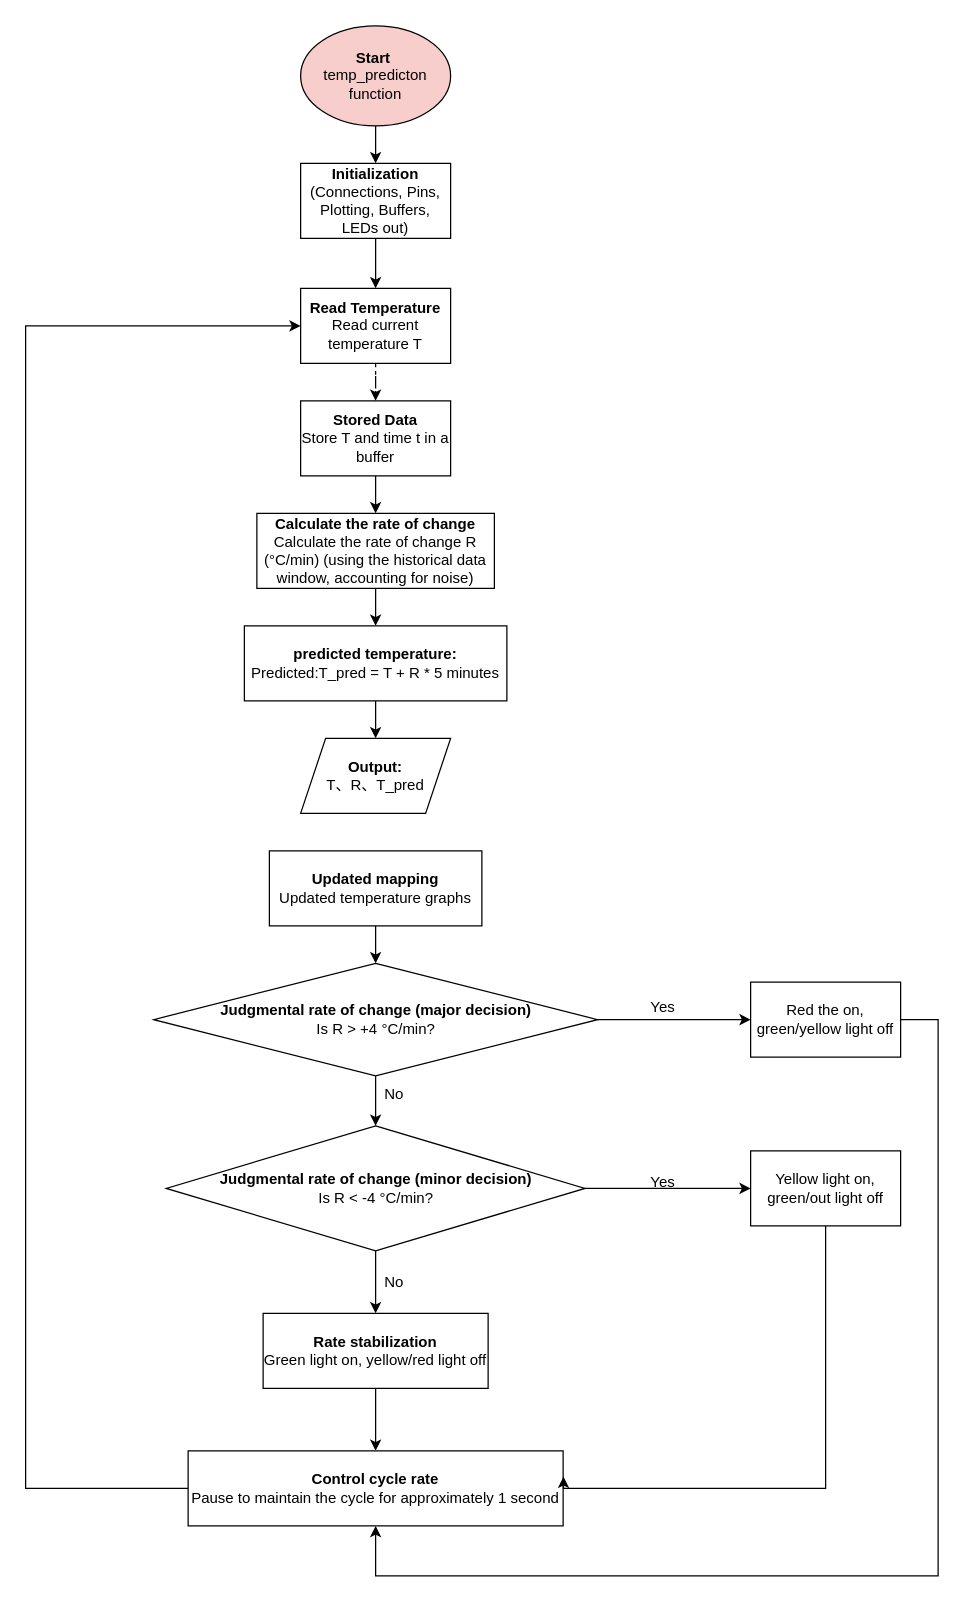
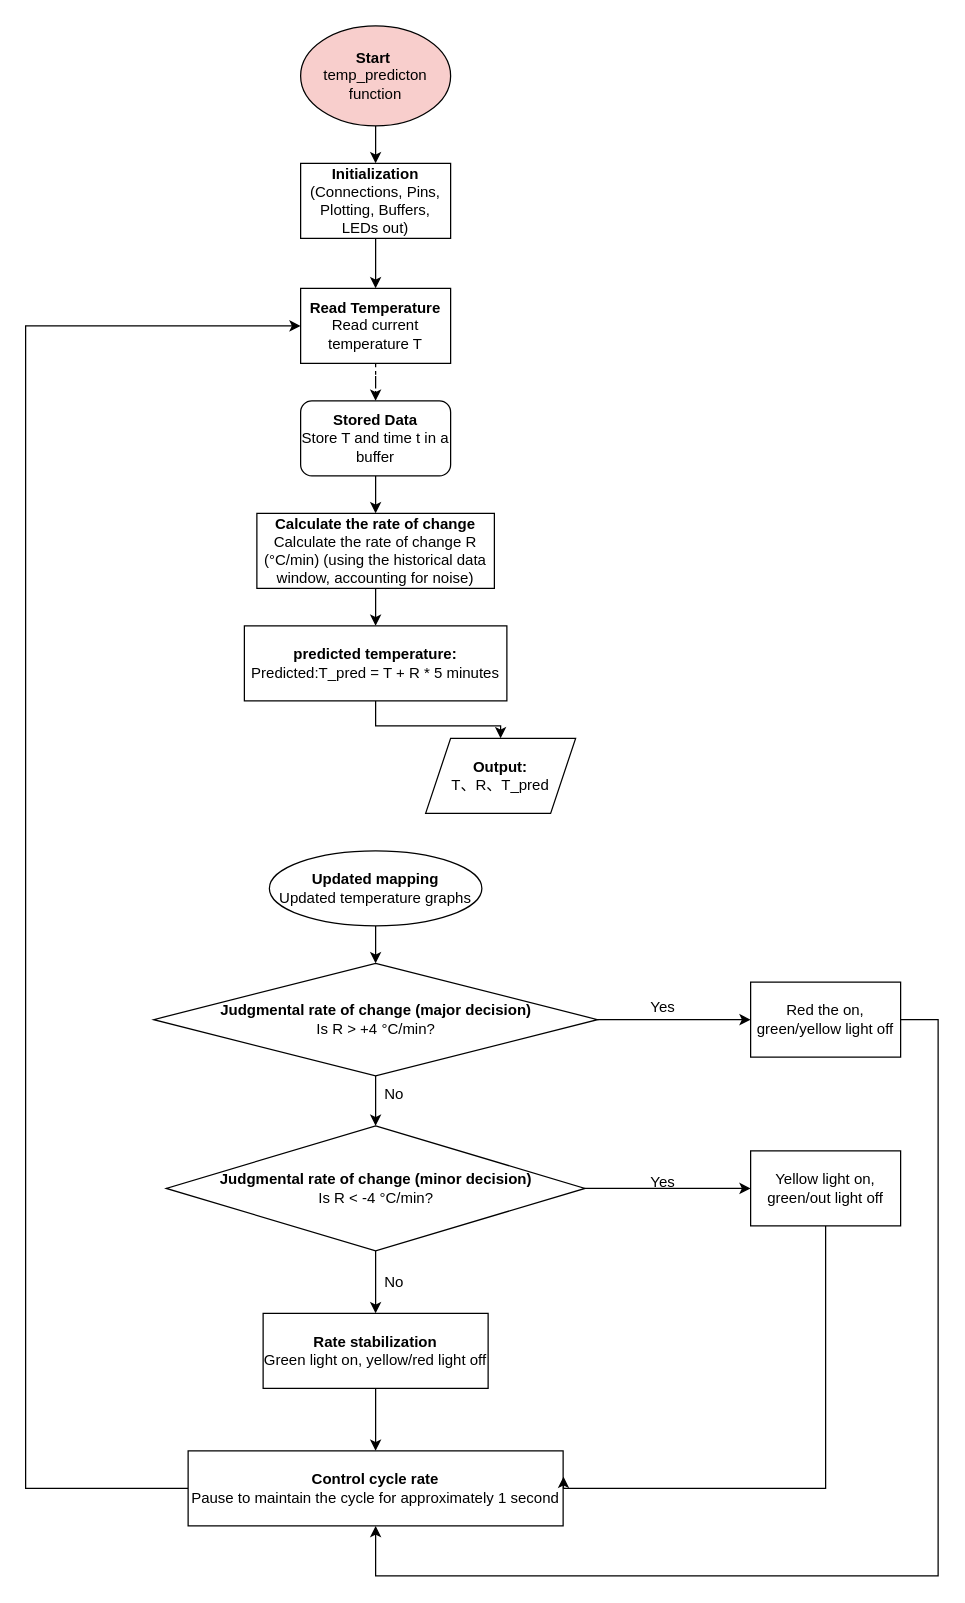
(376, 438) -> (376, 438)
(376, 776) -> (501, 776)
(376, 888) -> (376, 888)
